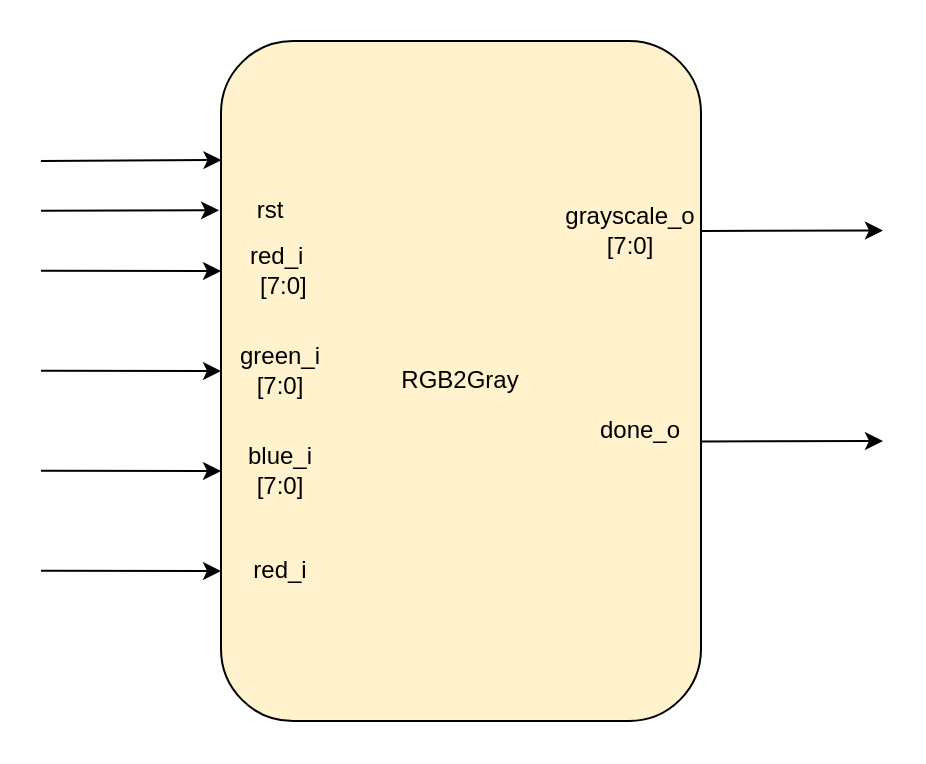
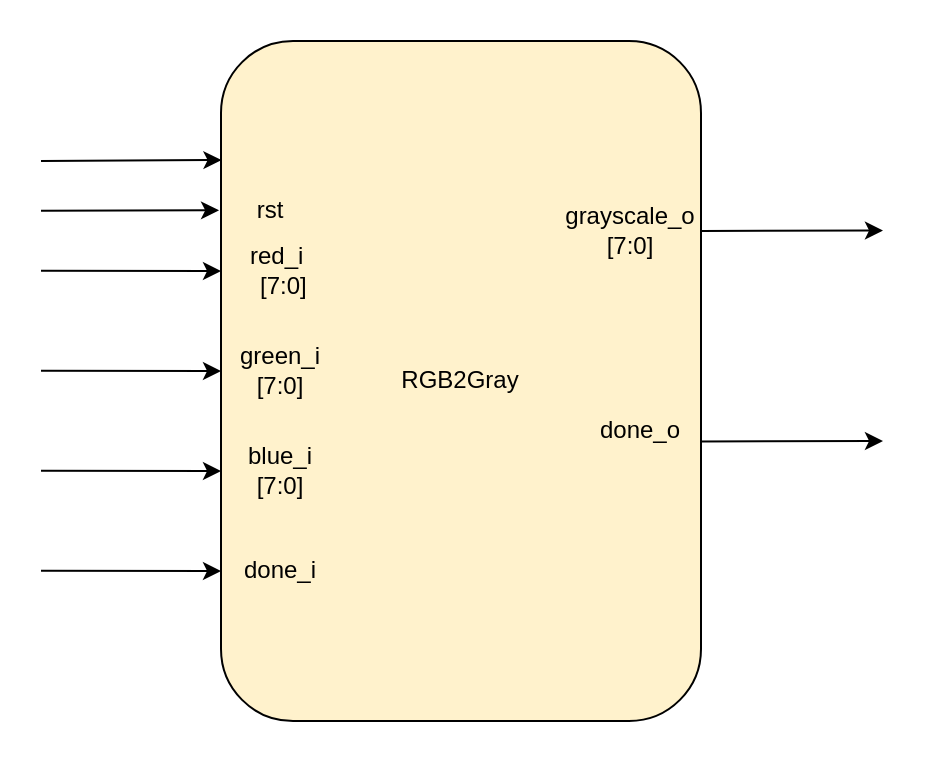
(281, 571) -> (281, 571)
